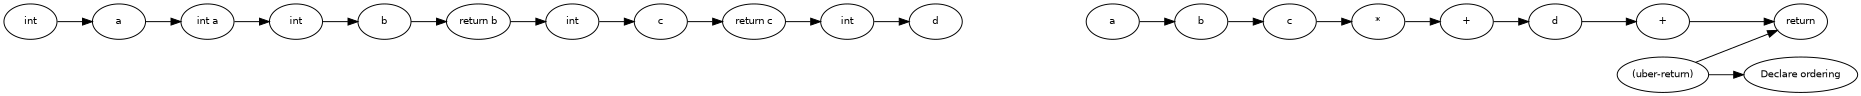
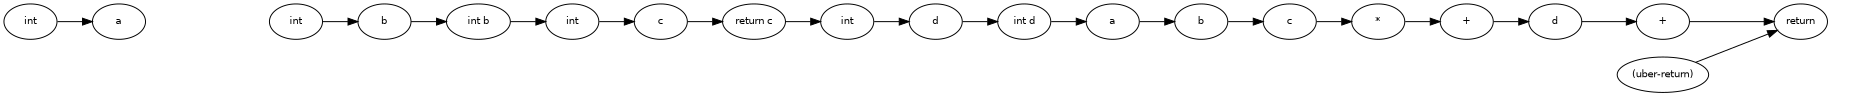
(207, 22) -> none
(478, 22) -> (478, 22)
none -> (1024, 22)
(1801, 75) -> none
